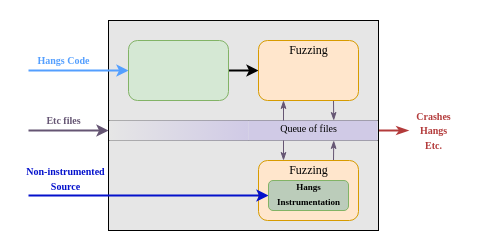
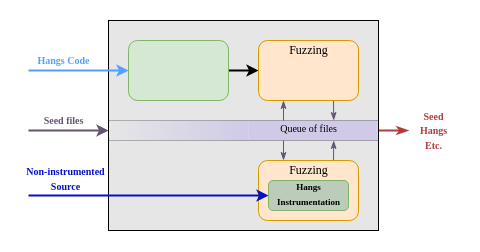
(64, 121) -> (64, 121)
(434, 131) -> (434, 131)
